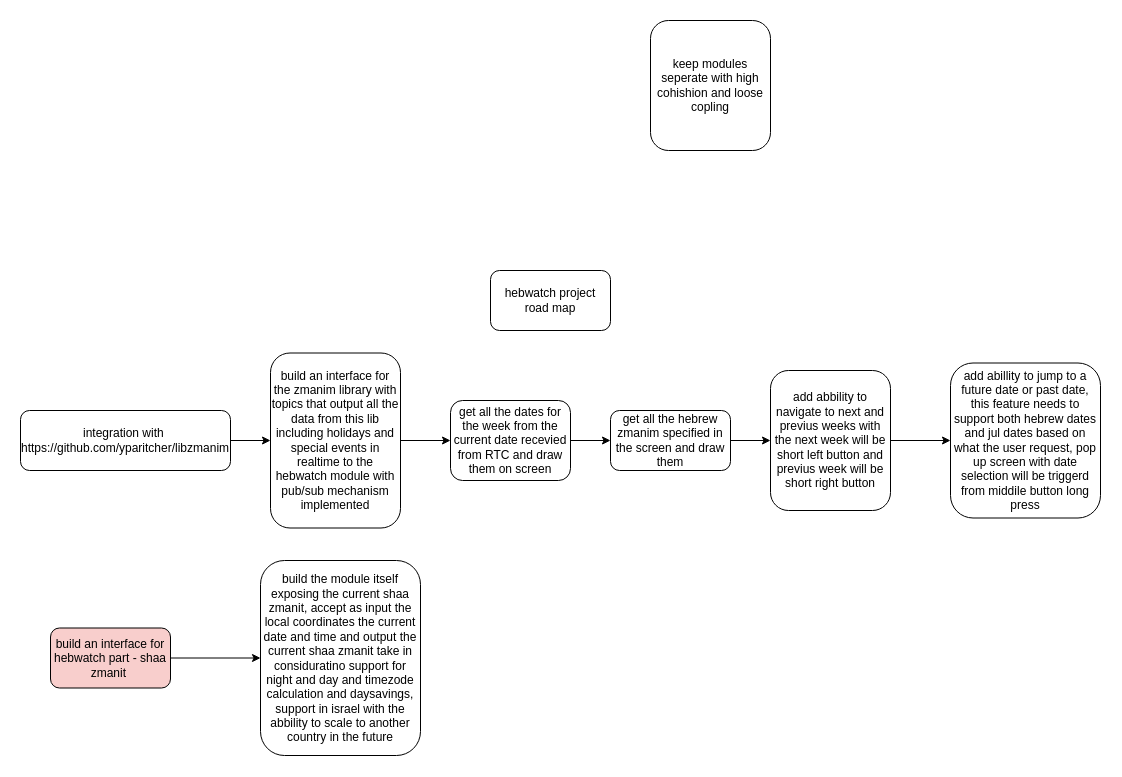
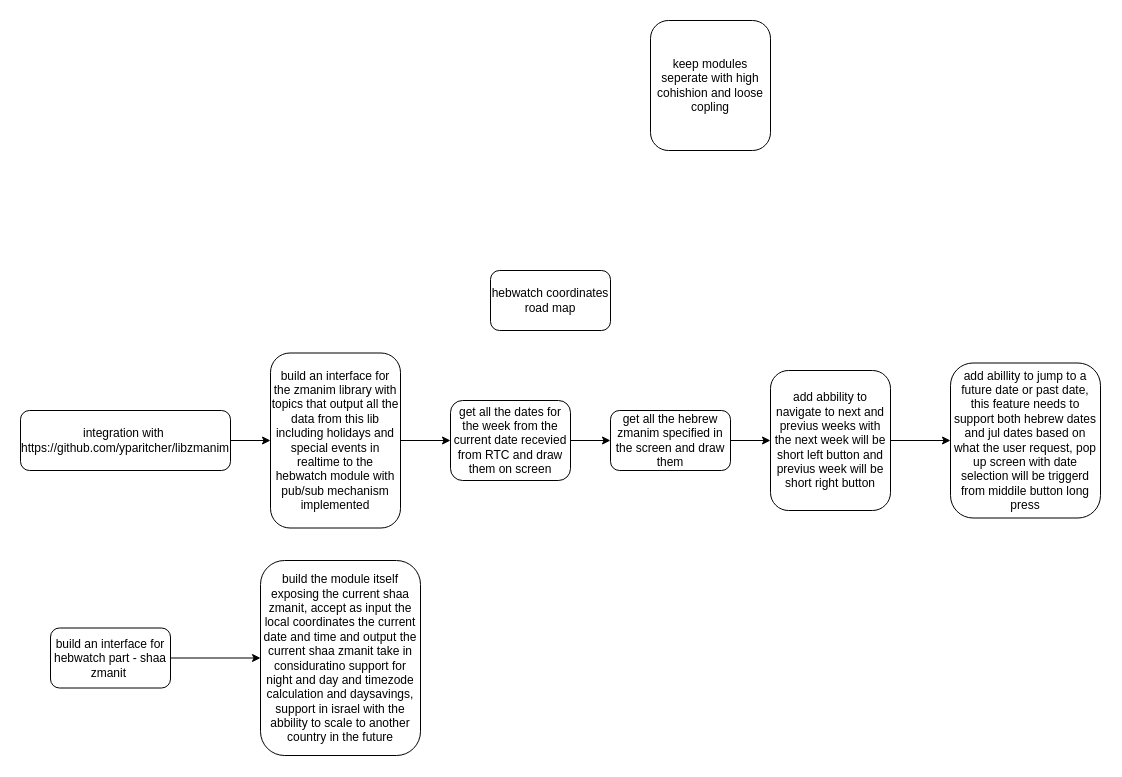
(551, 301) -> (551, 301)
(111, 658) -> (111, 658)
